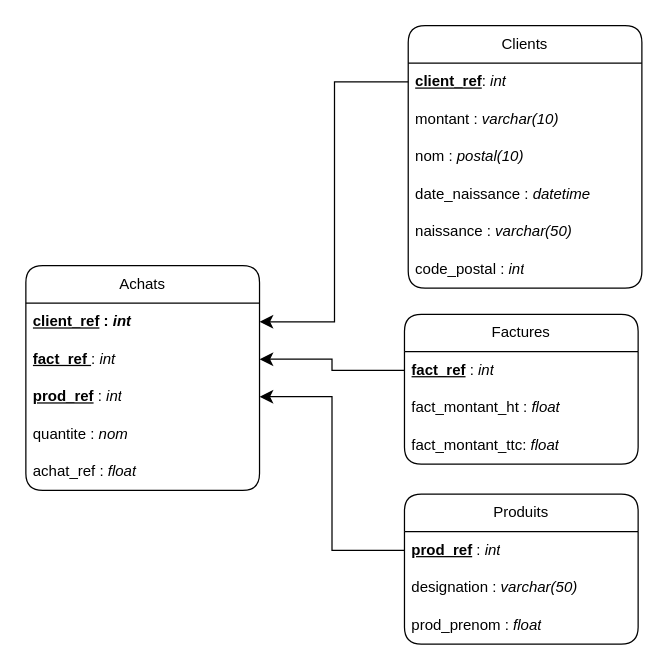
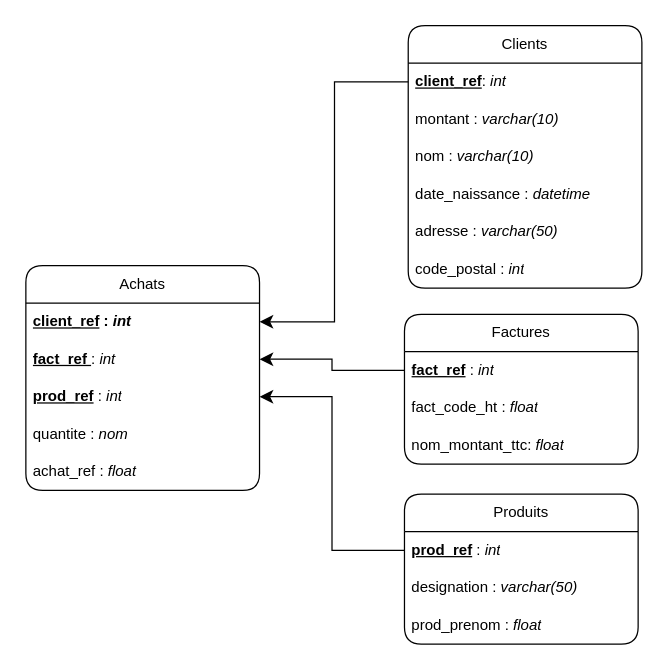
(475, 157) -> (481, 157)
(504, 232) -> (498, 232)
(501, 408) -> (488, 408)
(503, 446) -> (498, 446)
